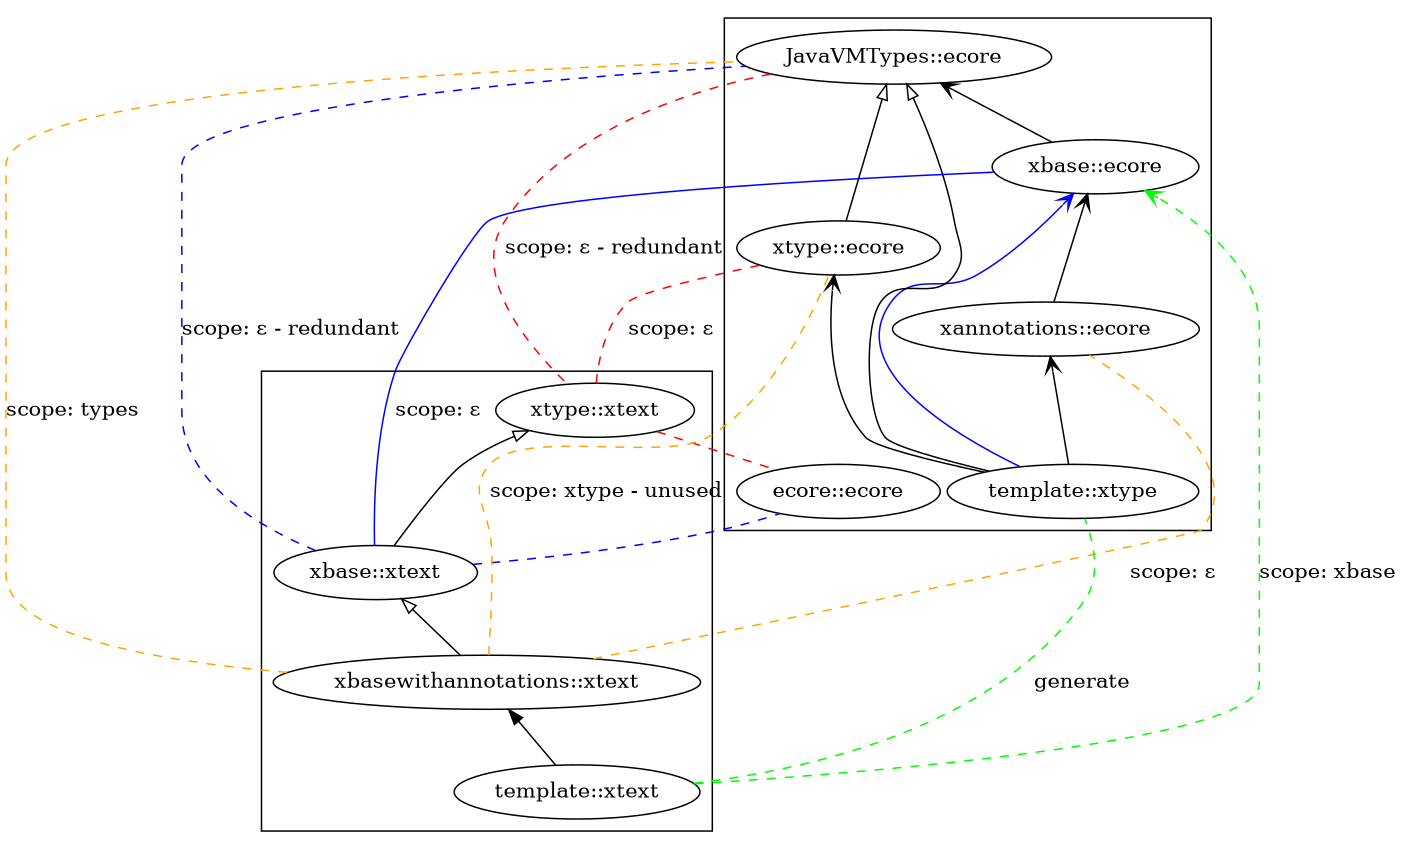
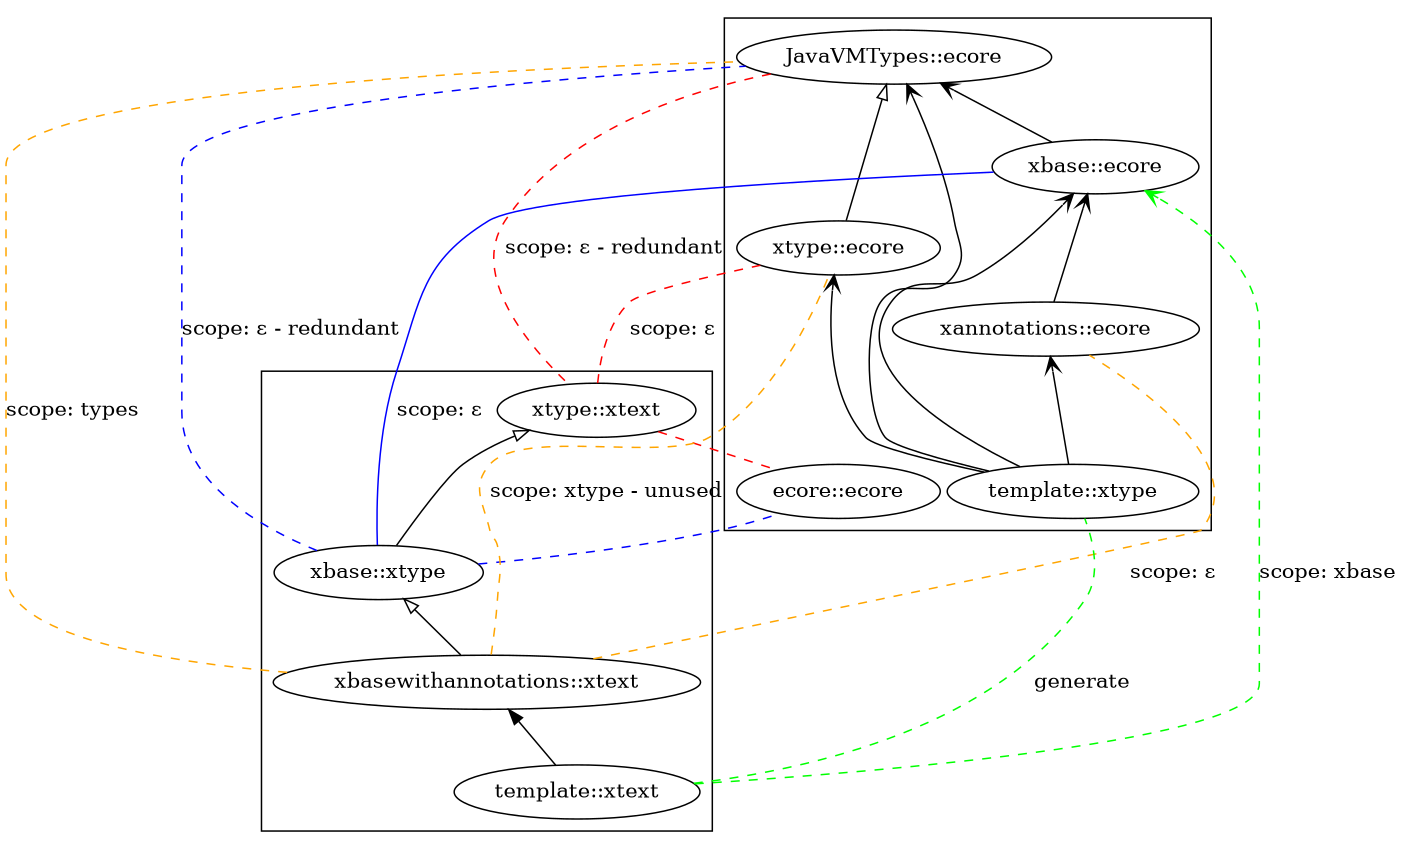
(879, 305) -> (879, 305)
(885, 317) -> (885, 317)
(376, 573) -> (379, 573)
